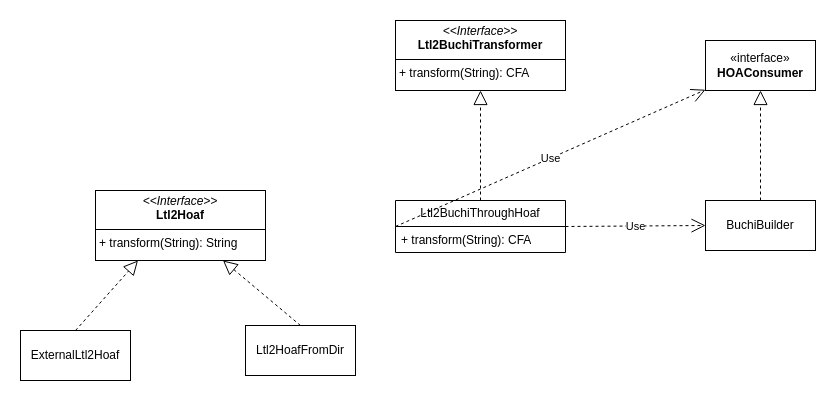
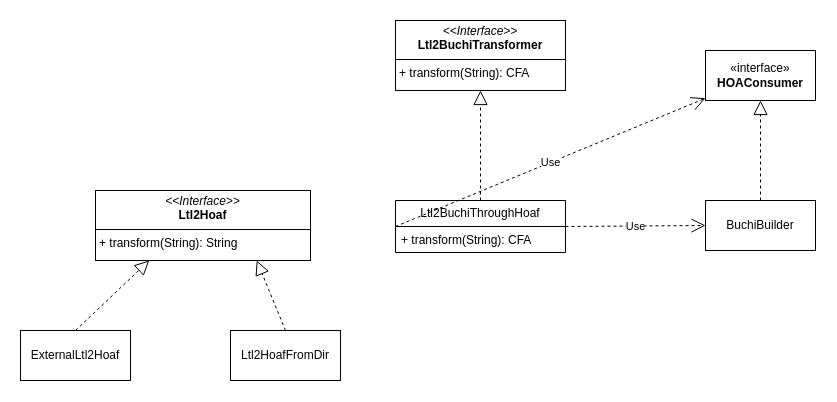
(761, 66) -> (761, 76)
(181, 226) -> (203, 226)
(301, 351) -> (286, 356)
